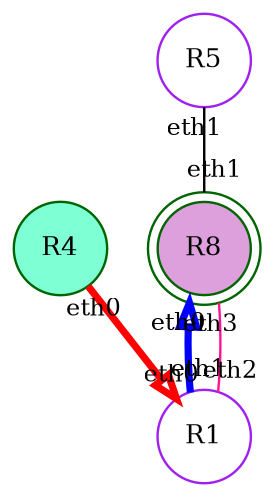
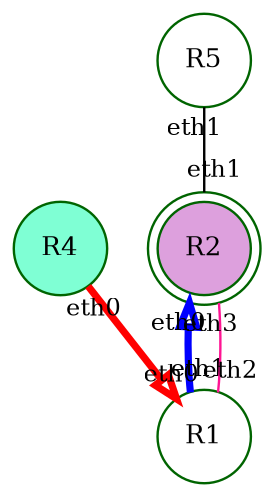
(204, 60) -> (204, 60)
(204, 249) -> (204, 249)
(204, 437) -> (204, 437)
